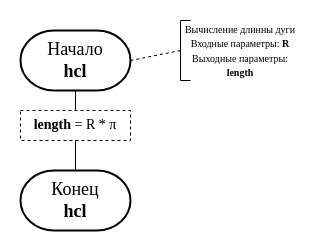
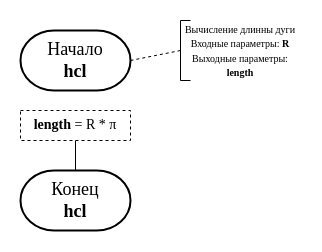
(76, 102) -> none
